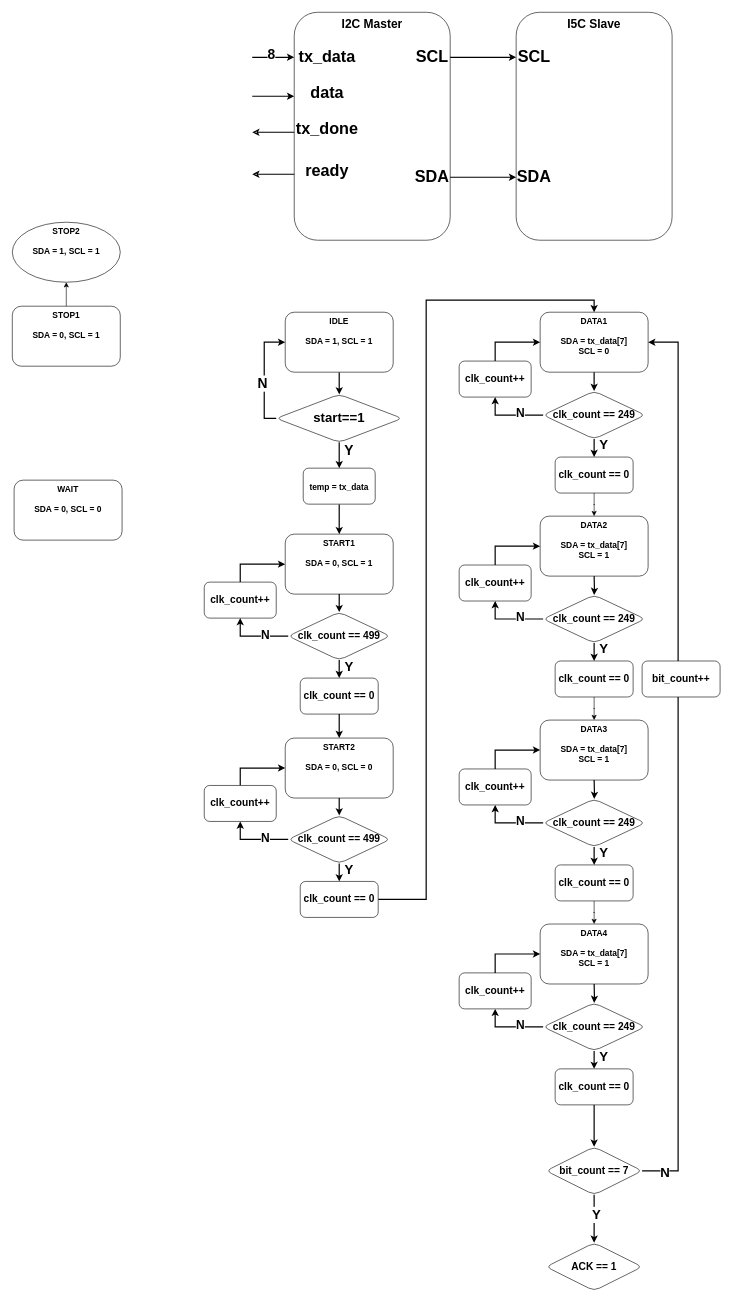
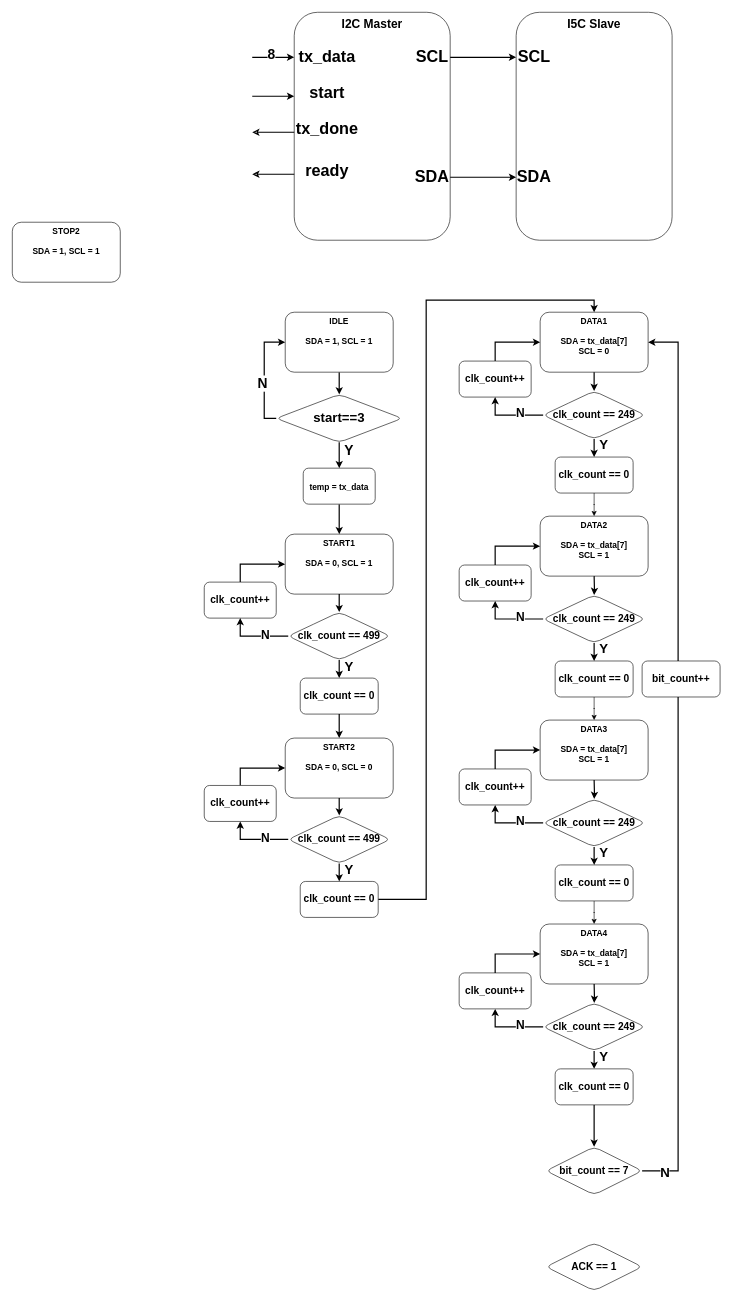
(327, 93) -> (327, 93)
(66, 252) -> (66, 252)
(66, 305) -> none
(66, 336) -> none
(339, 419) -> (339, 419)
(68, 510) -> none
(594, 1216) -> none
